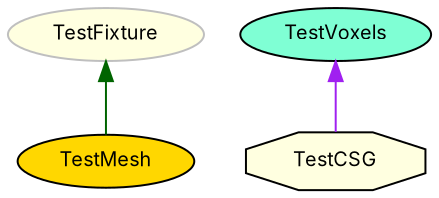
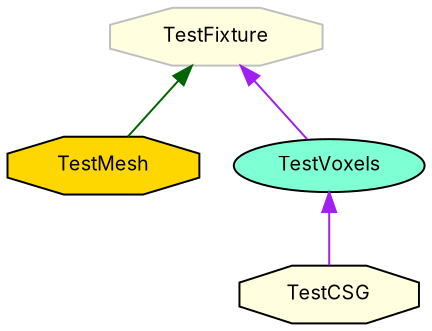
(106, 35) -> (216, 37)
none -> (281, 110)
(106, 161) -> (103, 166)
